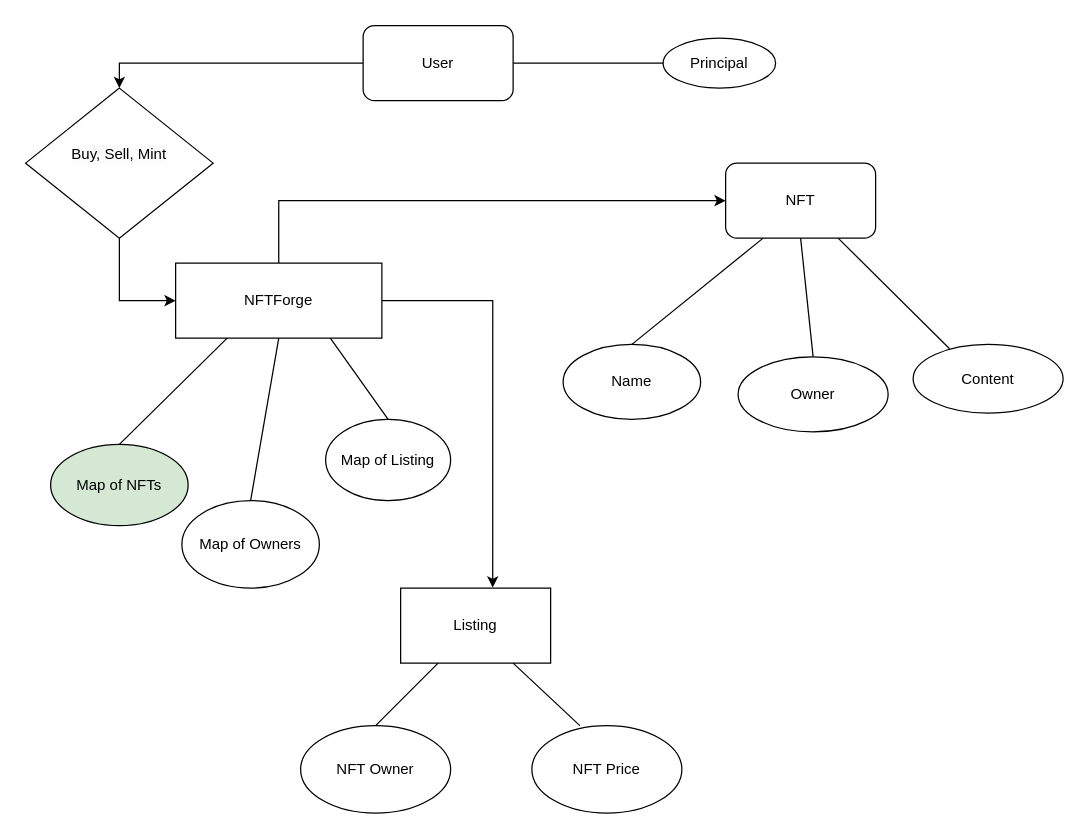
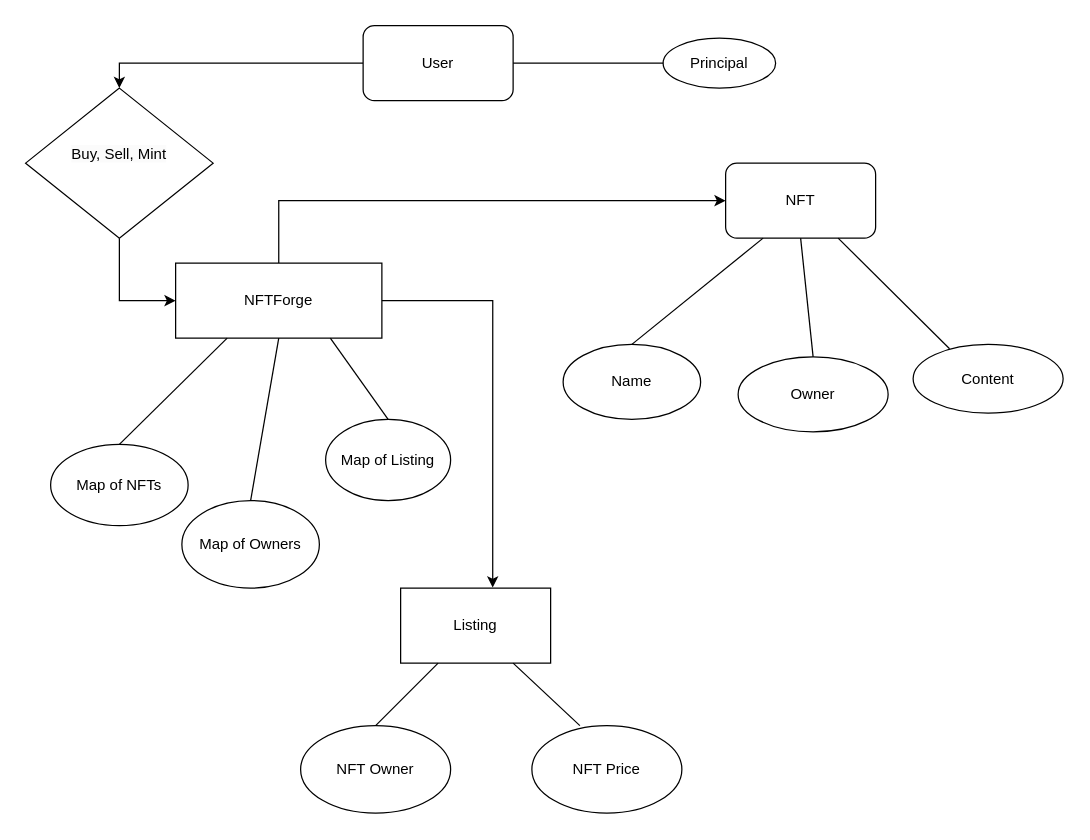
(119, 485) -> (119, 485)
